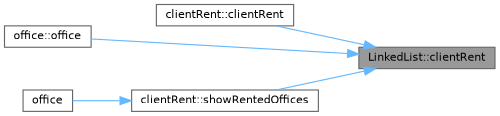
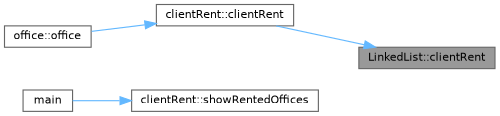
(219, 46) -> (118, 28)
(320, 81) -> none
(48, 101) -> (48, 101)
